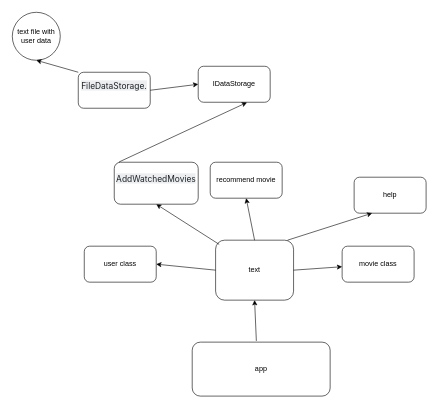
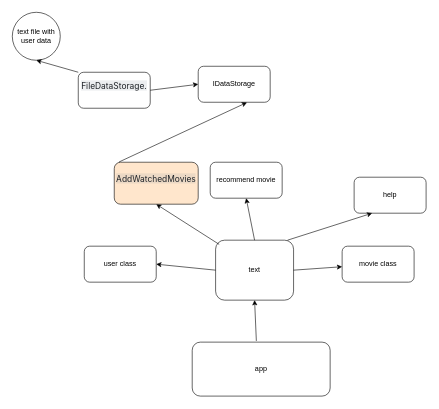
(156, 183) -> (156, 183)
